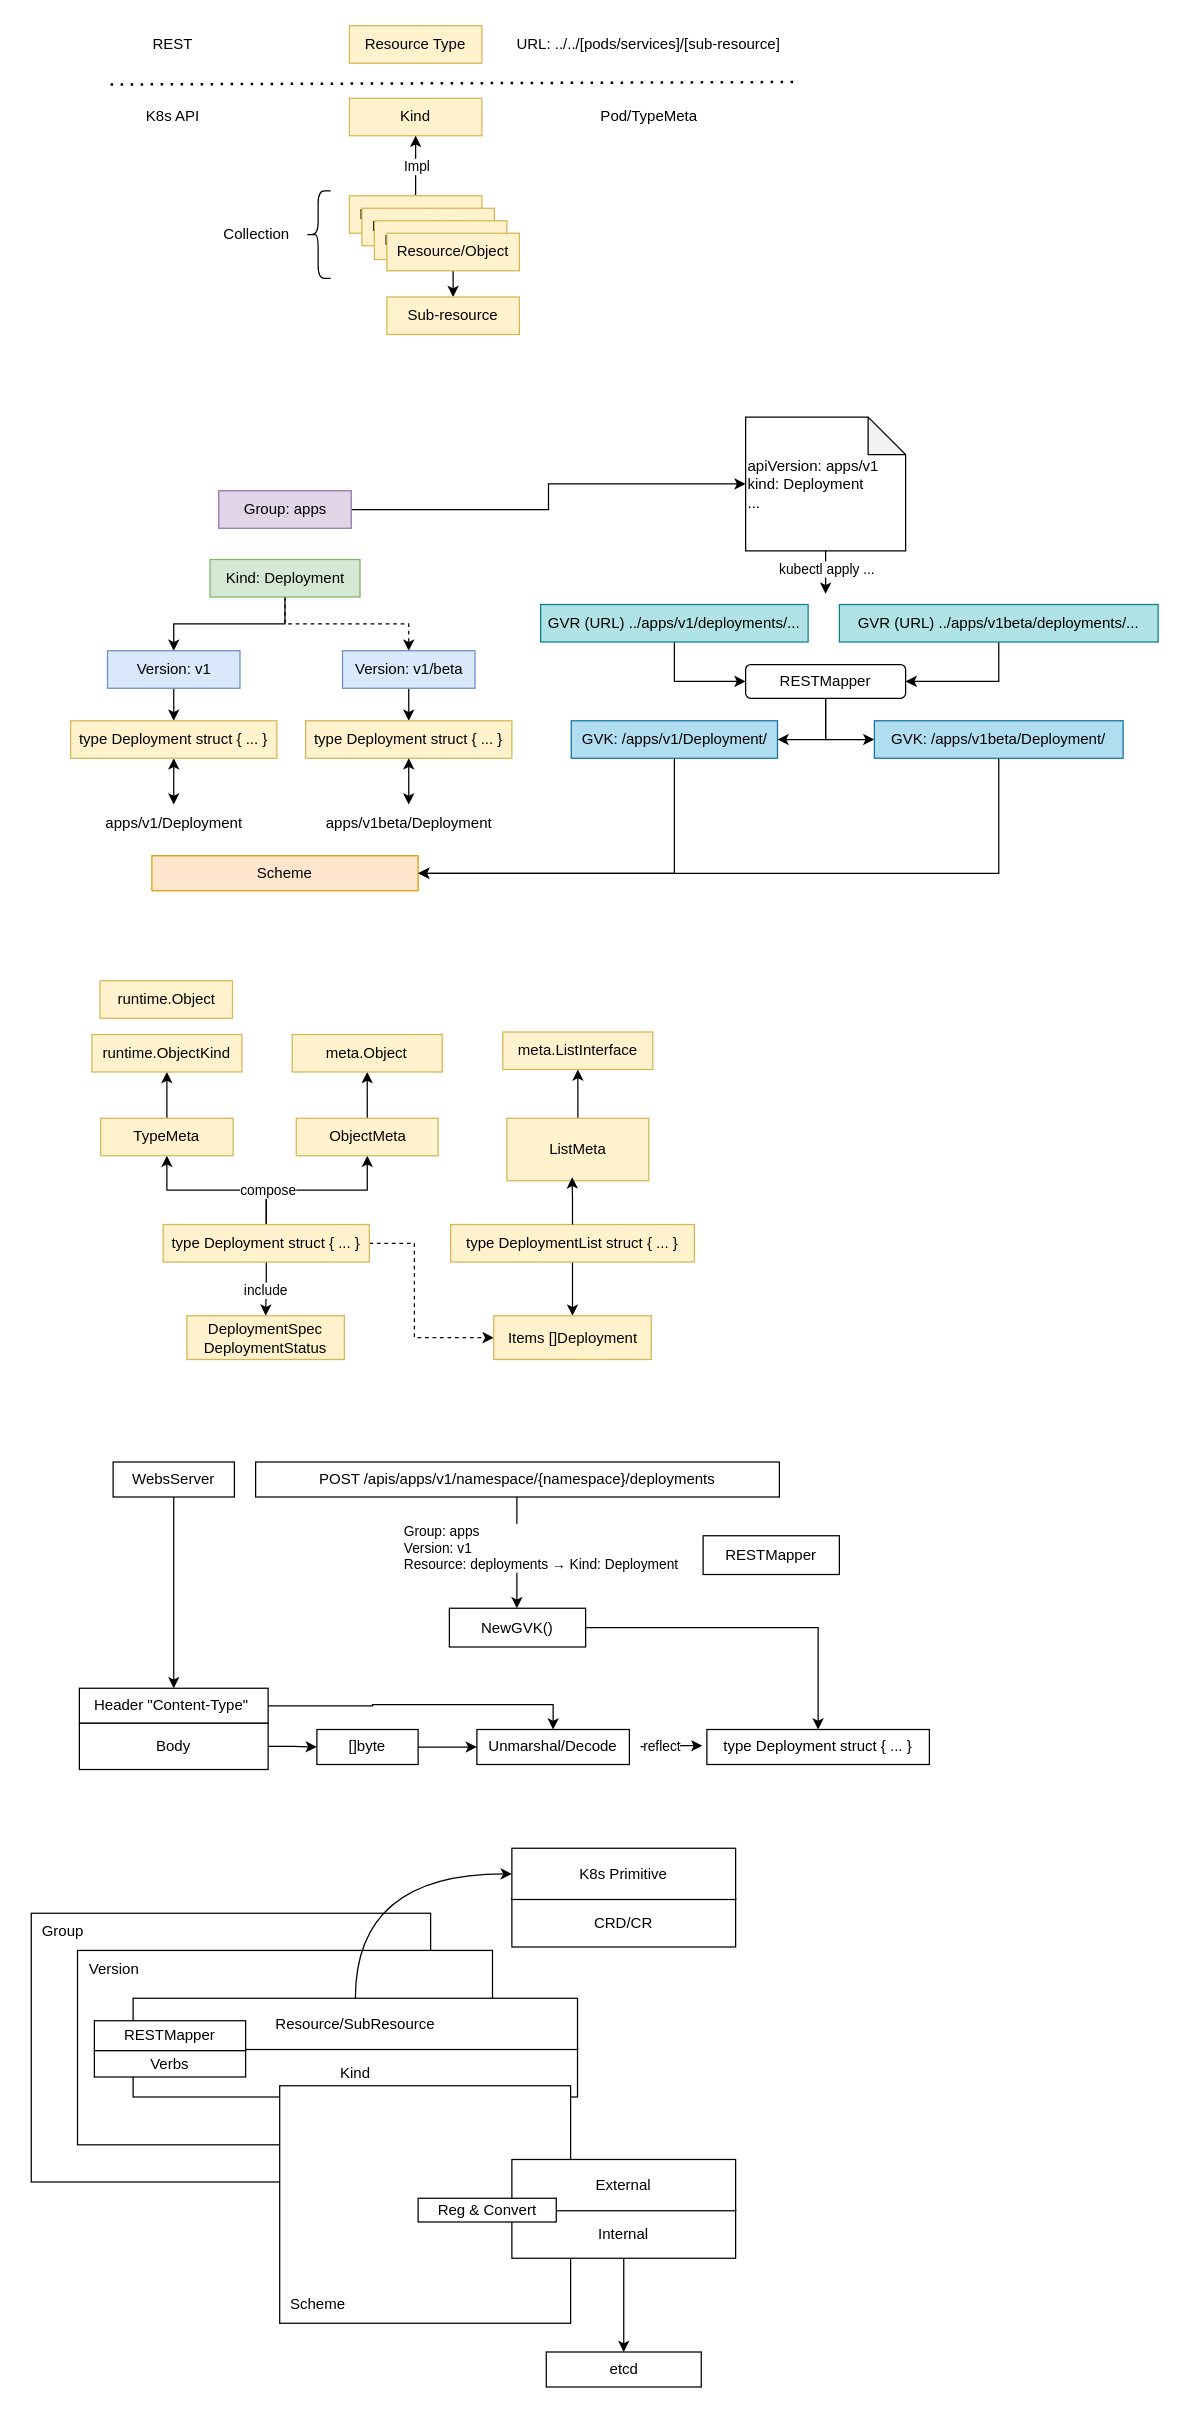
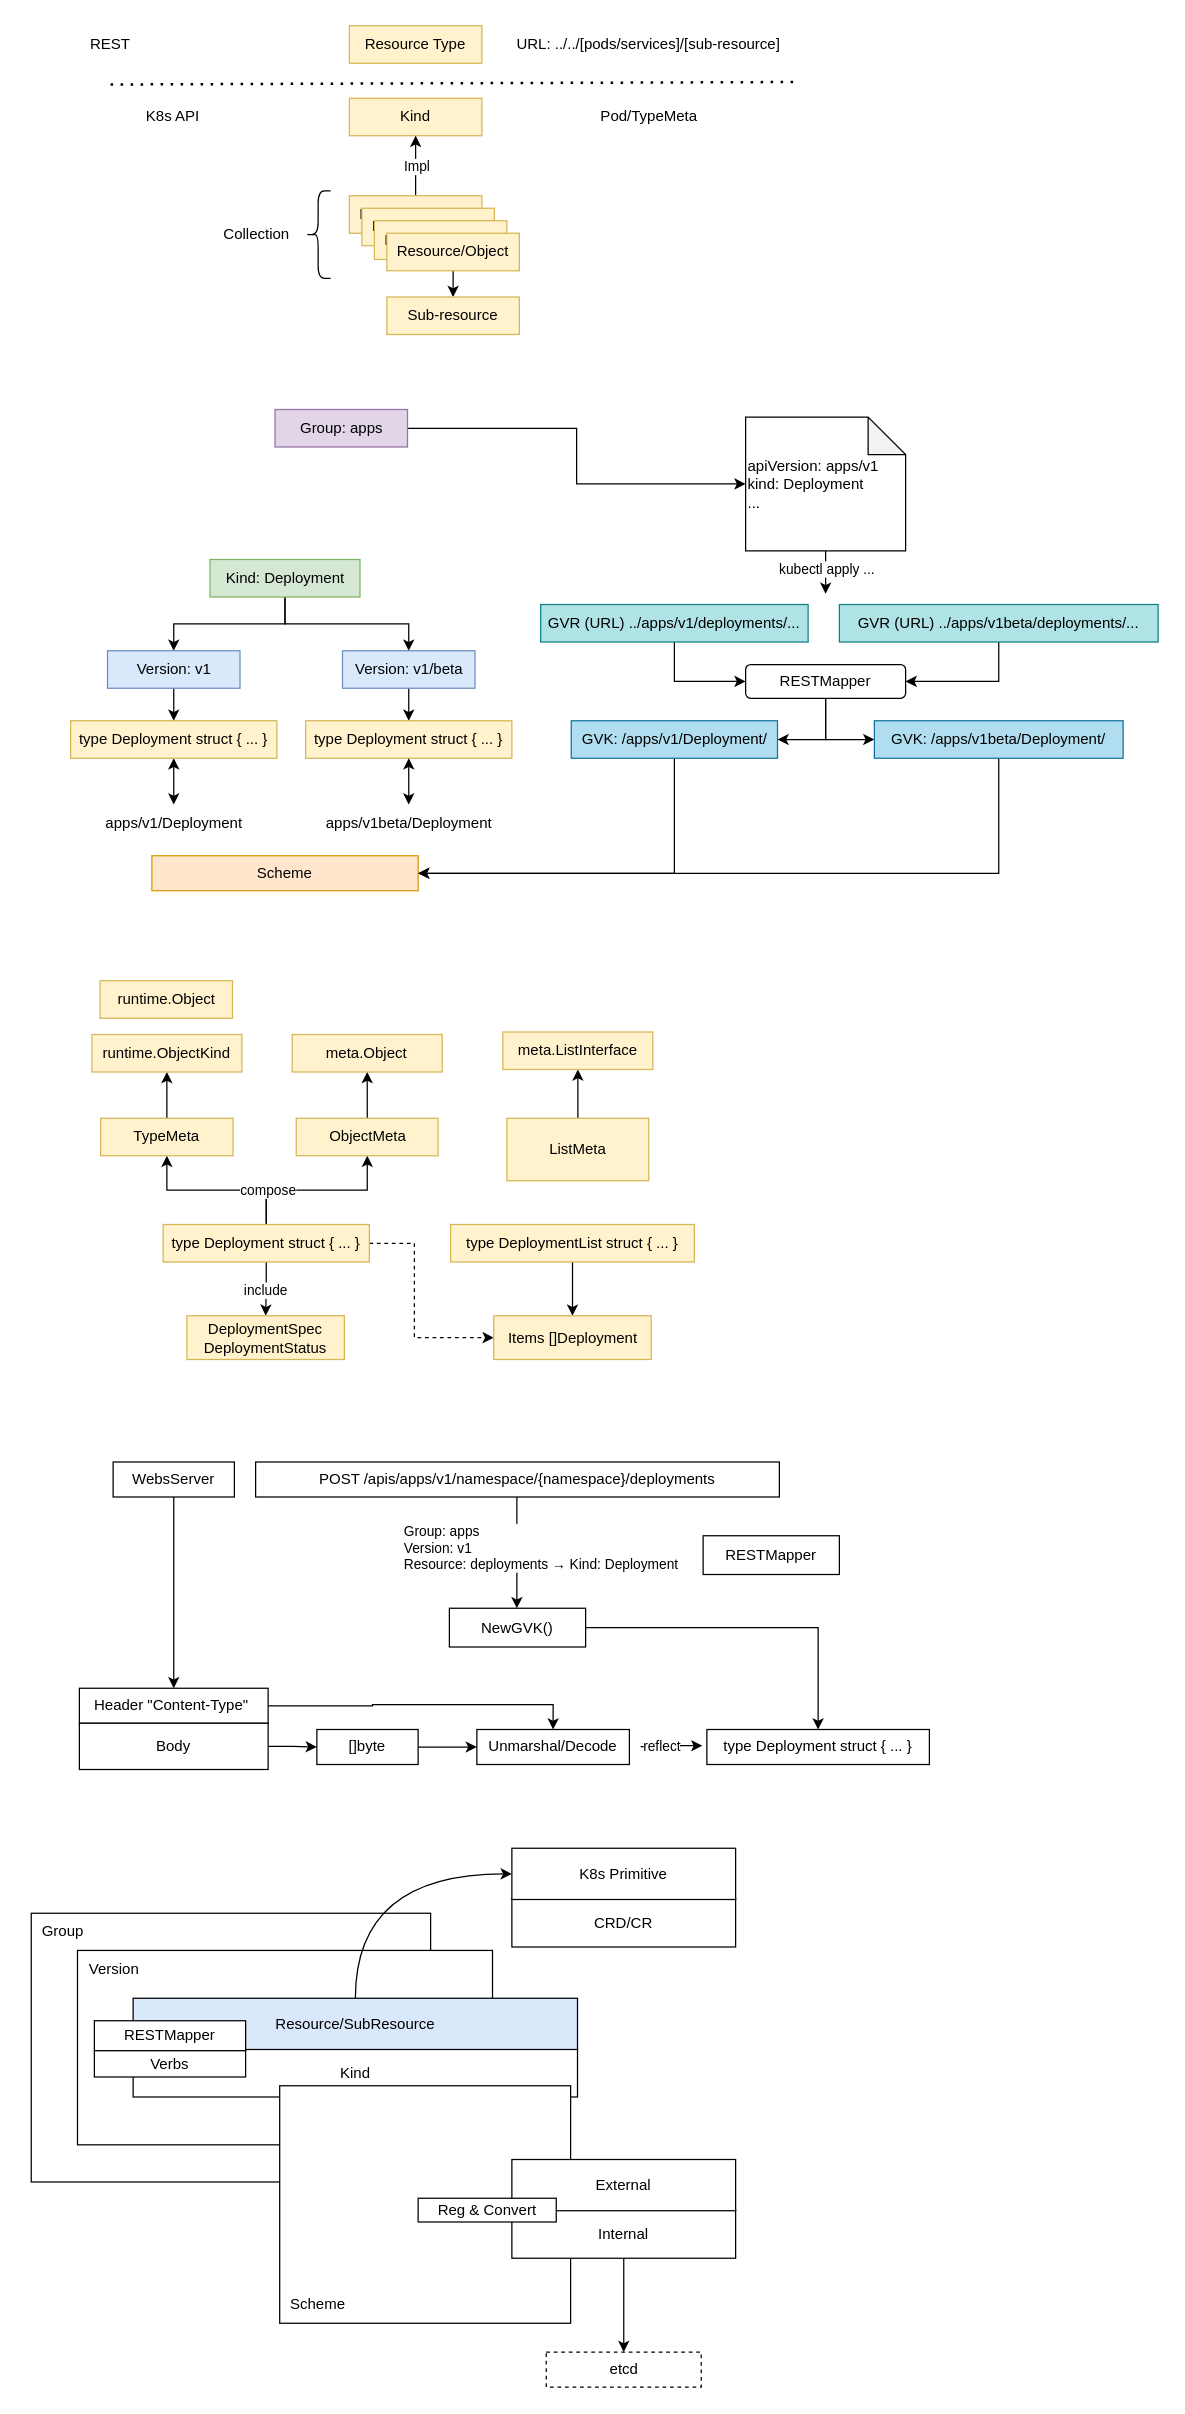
(173, 44) -> (111, 44)
(285, 509) -> (341, 428)
(354, 624) -> (354, 624)
(573, 1205) -> none
(355, 2024) -> (355, 2024)
(624, 2369) -> (624, 2369)
